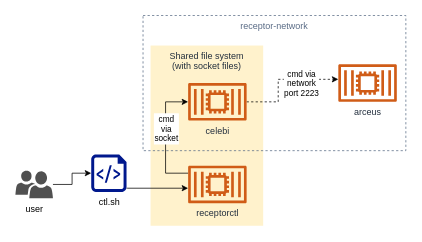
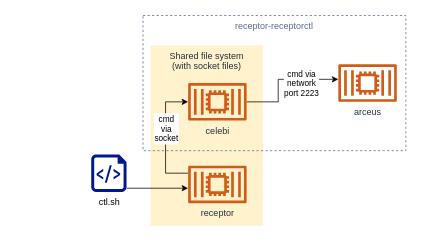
(274, 26) -> (274, 26)
(277, 102) -> (277, 102)
(72, 182) -> none
(34, 184) -> none
(218, 214) -> (218, 214)
